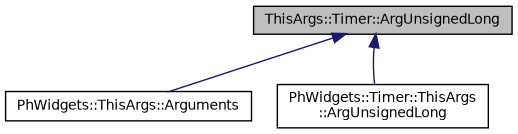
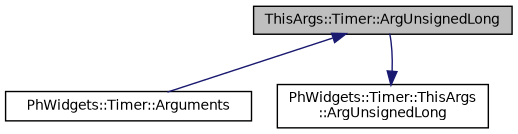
(373, 66) -> (392, 52)
(129, 106) -> (129, 106)
